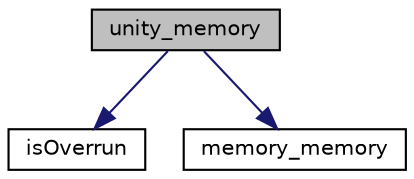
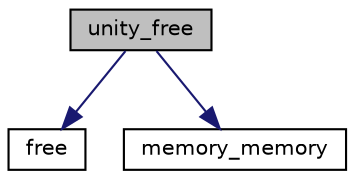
(186, 30) -> (141, 30)
(77, 150) -> (47, 150)
